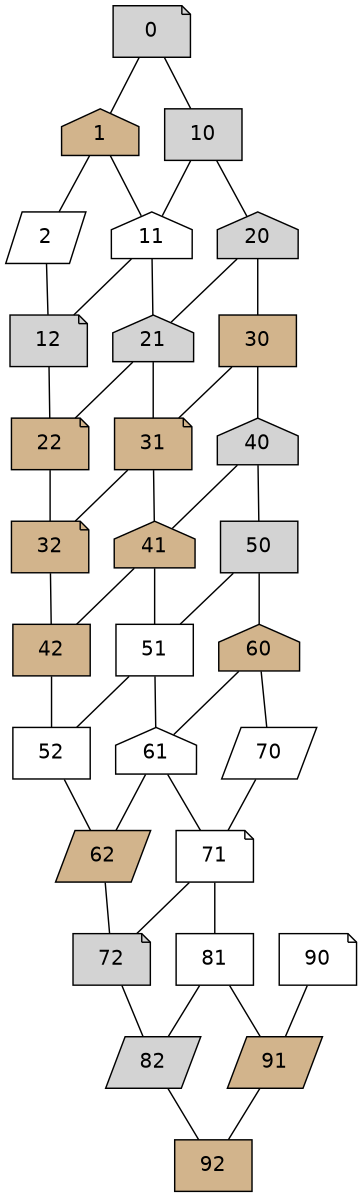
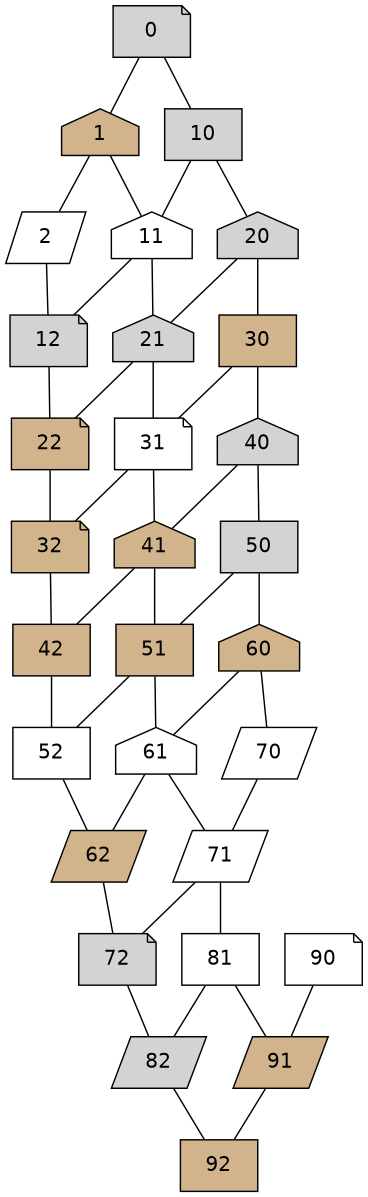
(153, 444) -> (153, 444)
(155, 650) -> (155, 650)
(215, 856) -> (221, 856)
